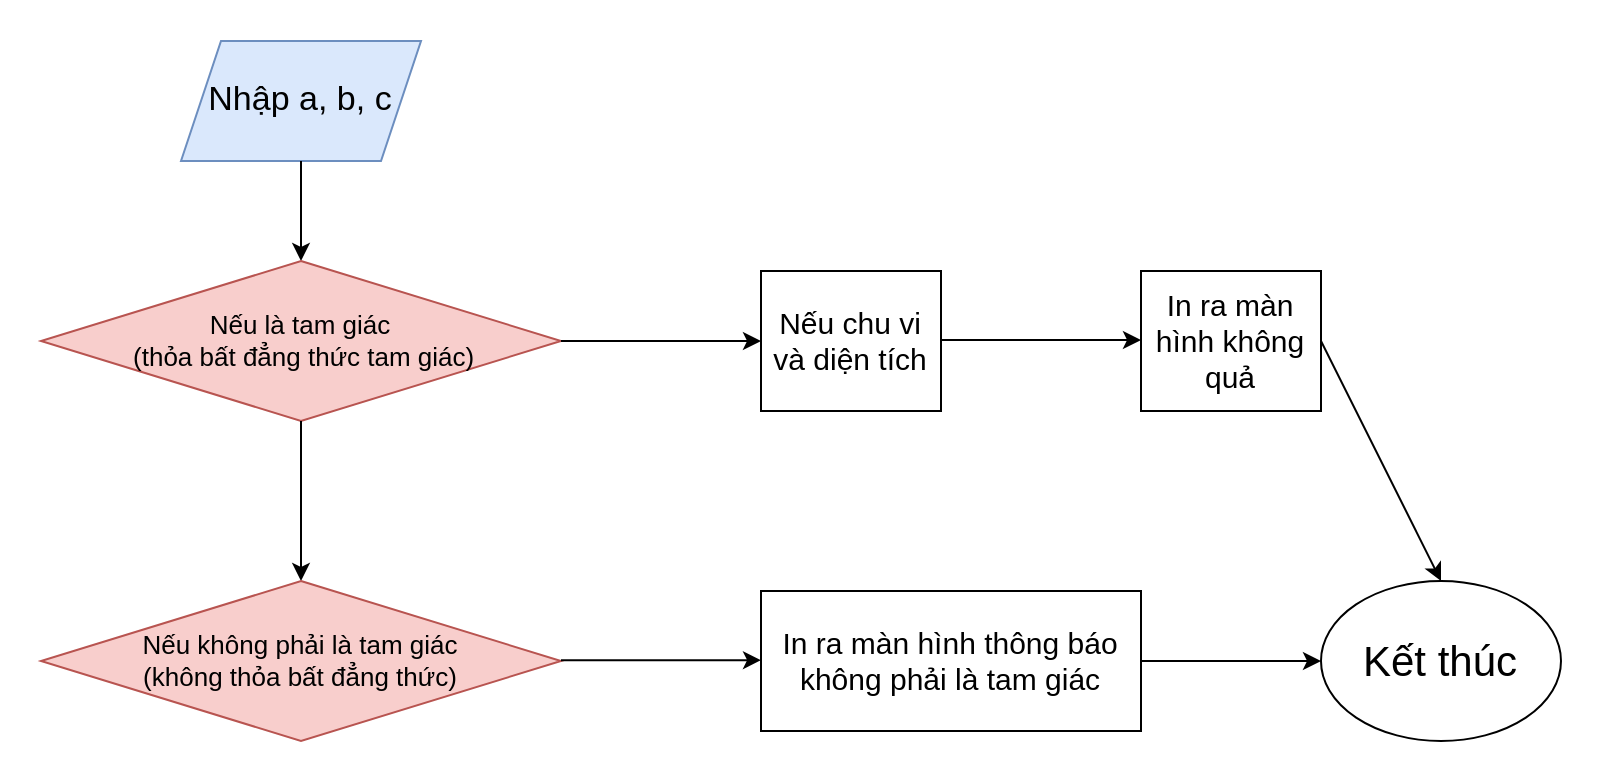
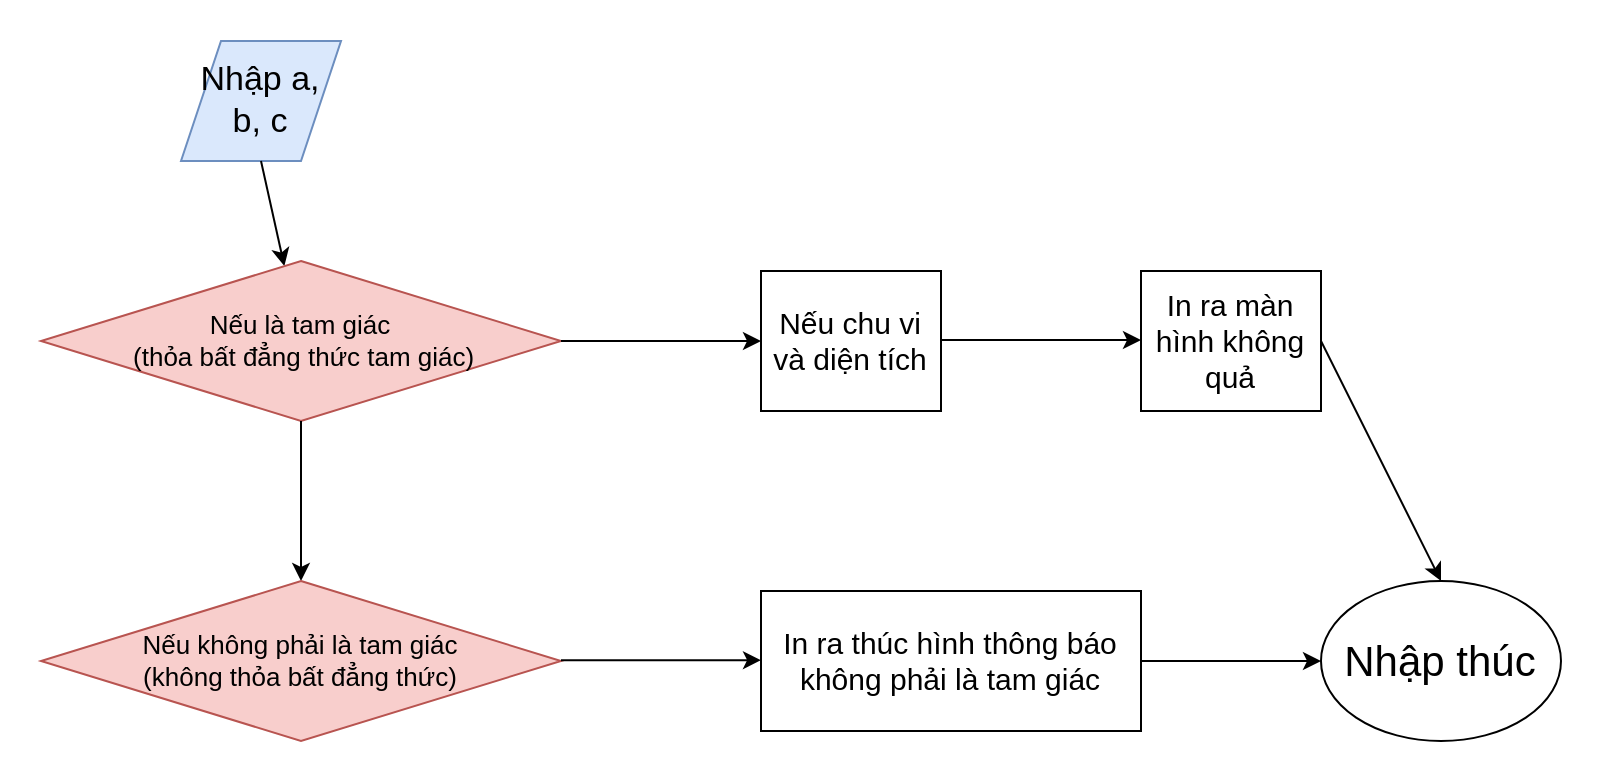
(301, 101) -> (261, 101)
(951, 661) -> (951, 661)
(1441, 661) -> (1441, 661)
